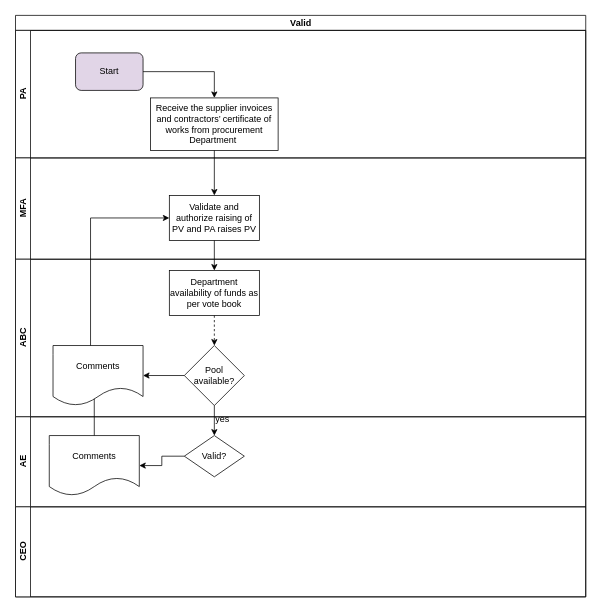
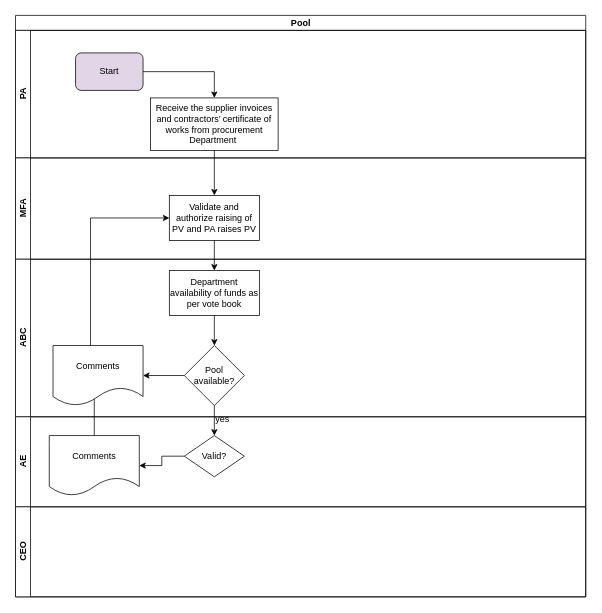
(301, 23) -> (301, 23)
(214, 327) -> (214, 327)
